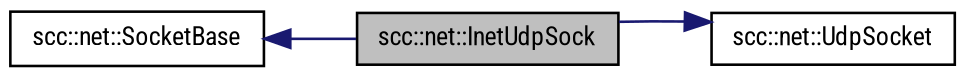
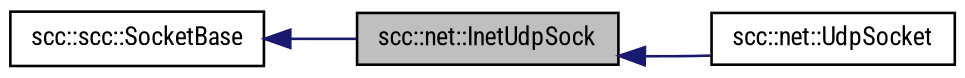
(652, 21) -> (678, 56)
(137, 39) -> (137, 39)
